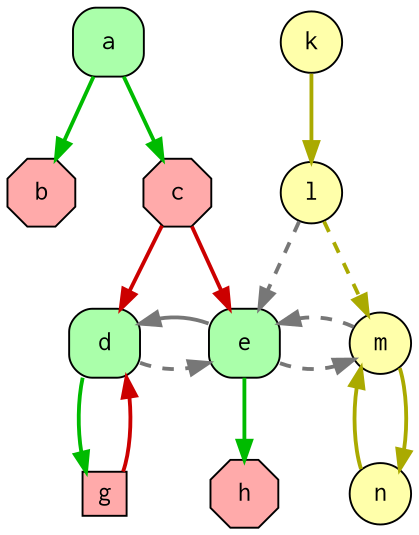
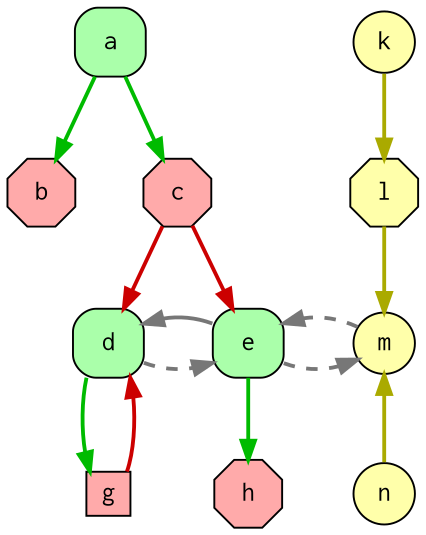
(311, 193) -> (384, 193)
(283, 256) -> none
(342, 259) -> (384, 259)
(406, 409) -> none
